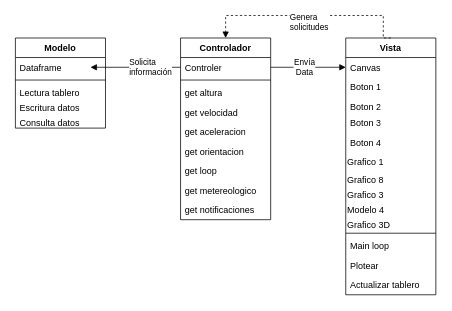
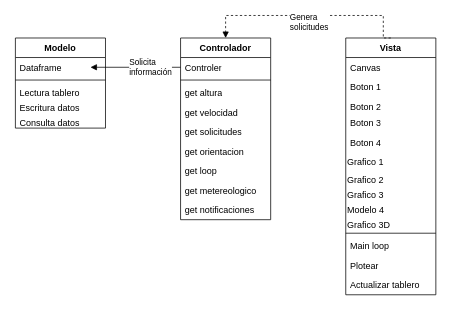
(306, 67) -> none
(219, 133) -> (218, 133)
(367, 181) -> (367, 181)
